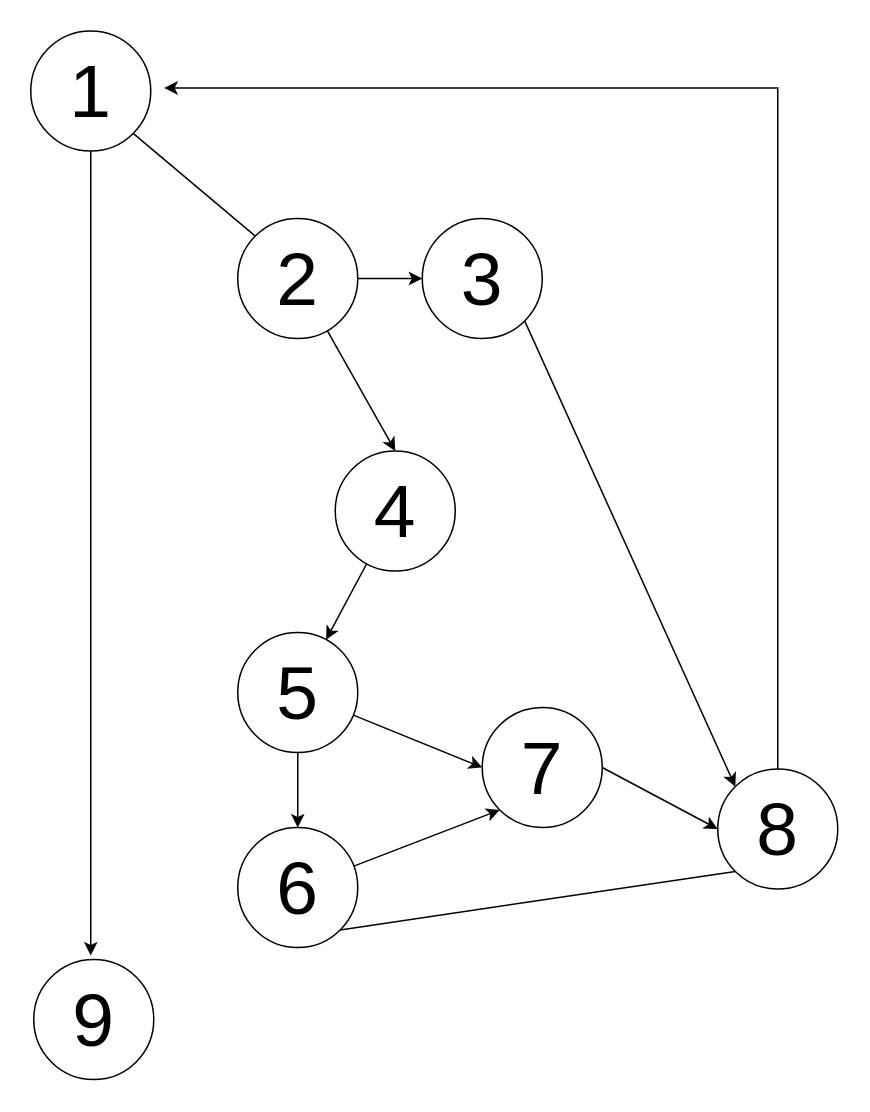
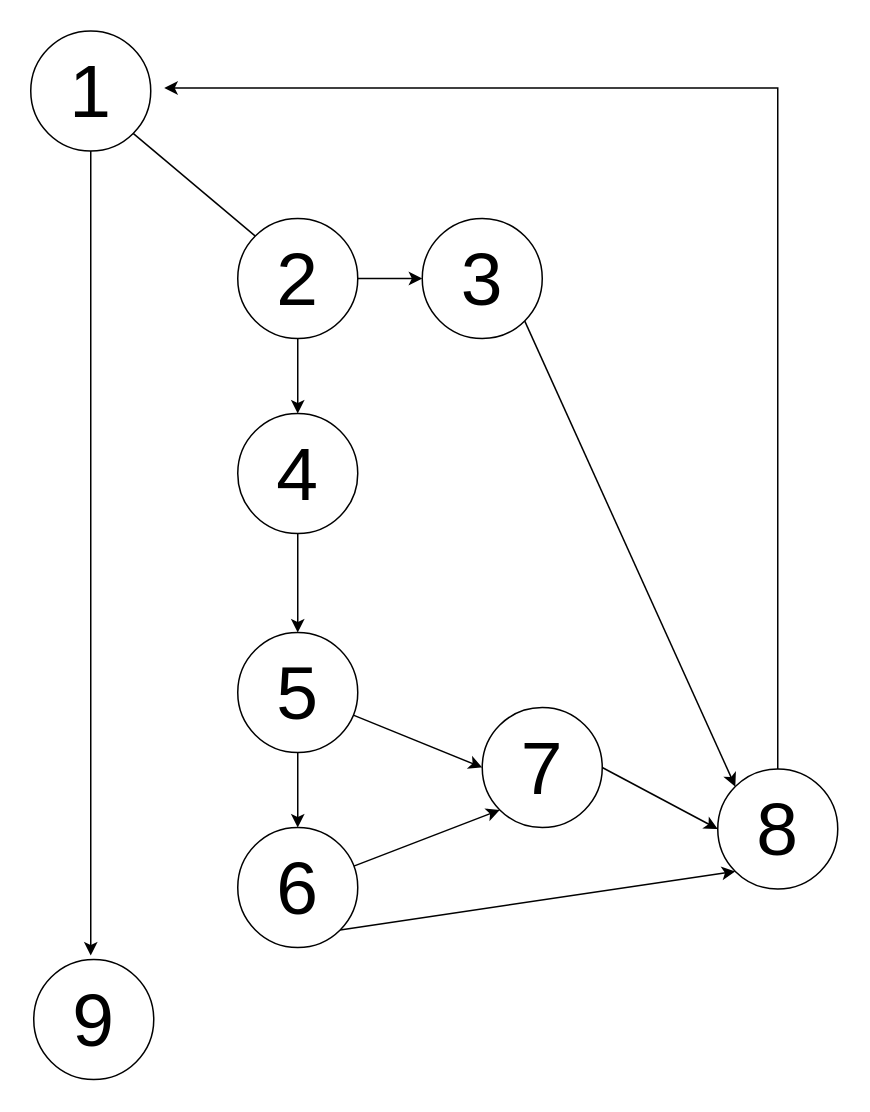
(395, 511) -> (298, 473)
(727, 872) -> (724, 873)
